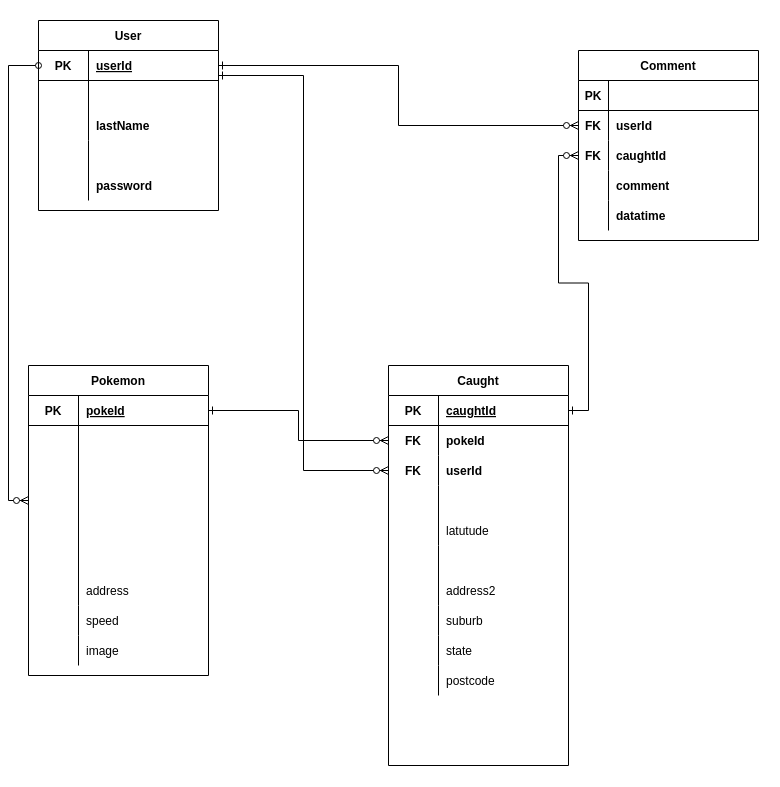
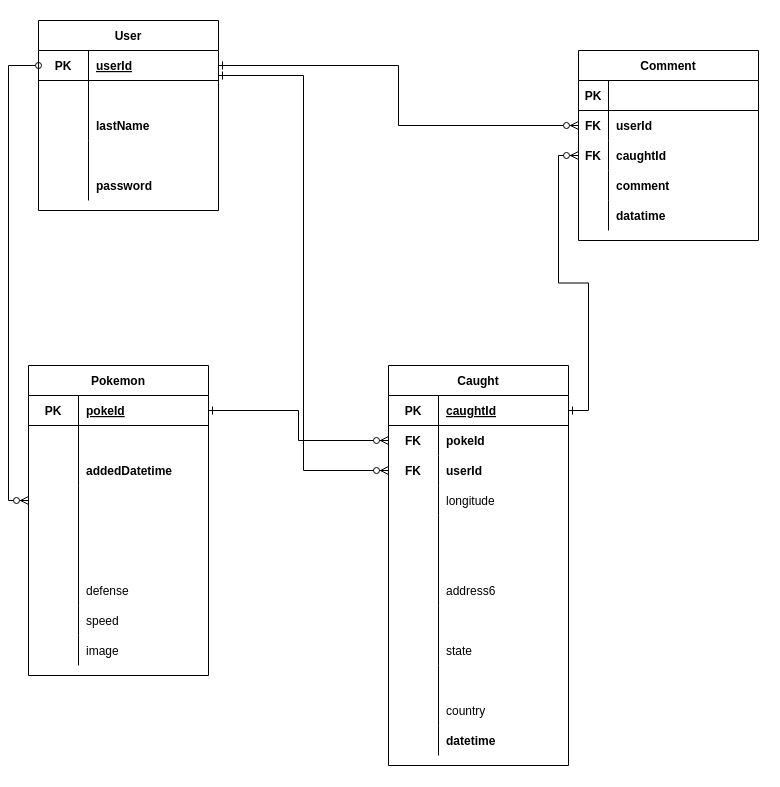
none -> (144, 471)
none -> (504, 501)
(504, 531) -> none
(110, 591) -> (110, 591)
(473, 591) -> (473, 591)
(504, 621) -> none
(504, 681) -> none
none -> (504, 711)
none -> (504, 741)
